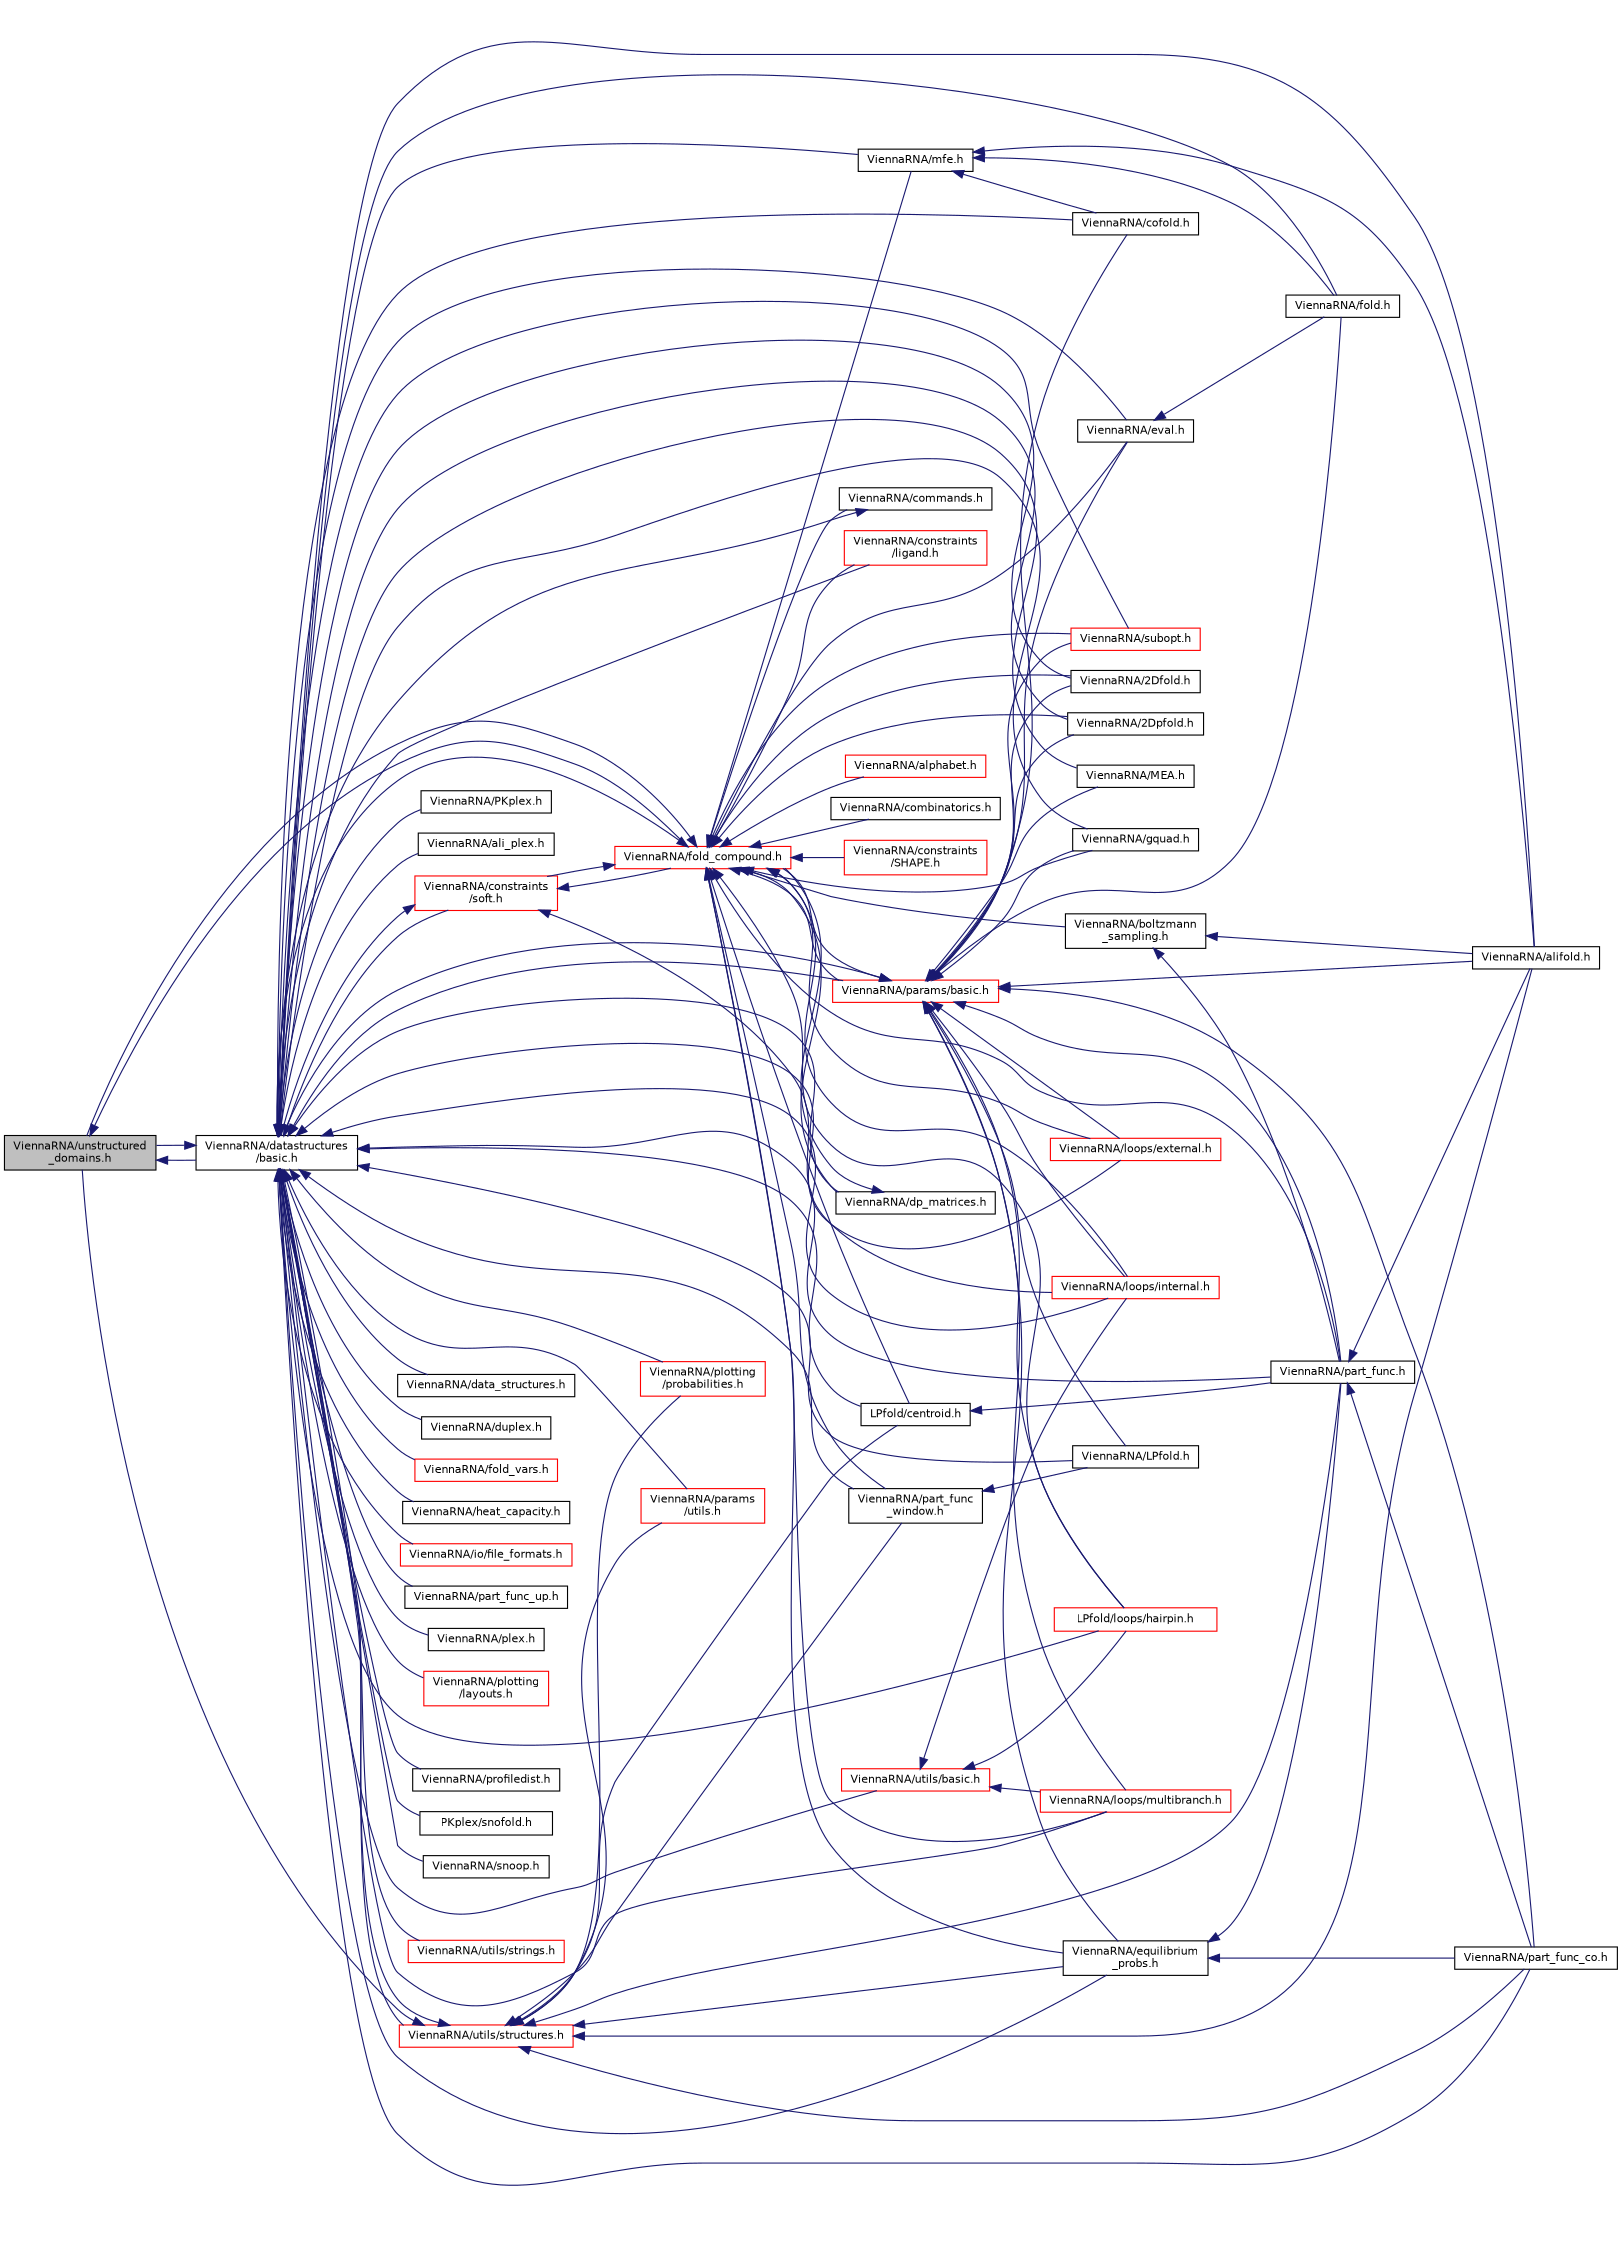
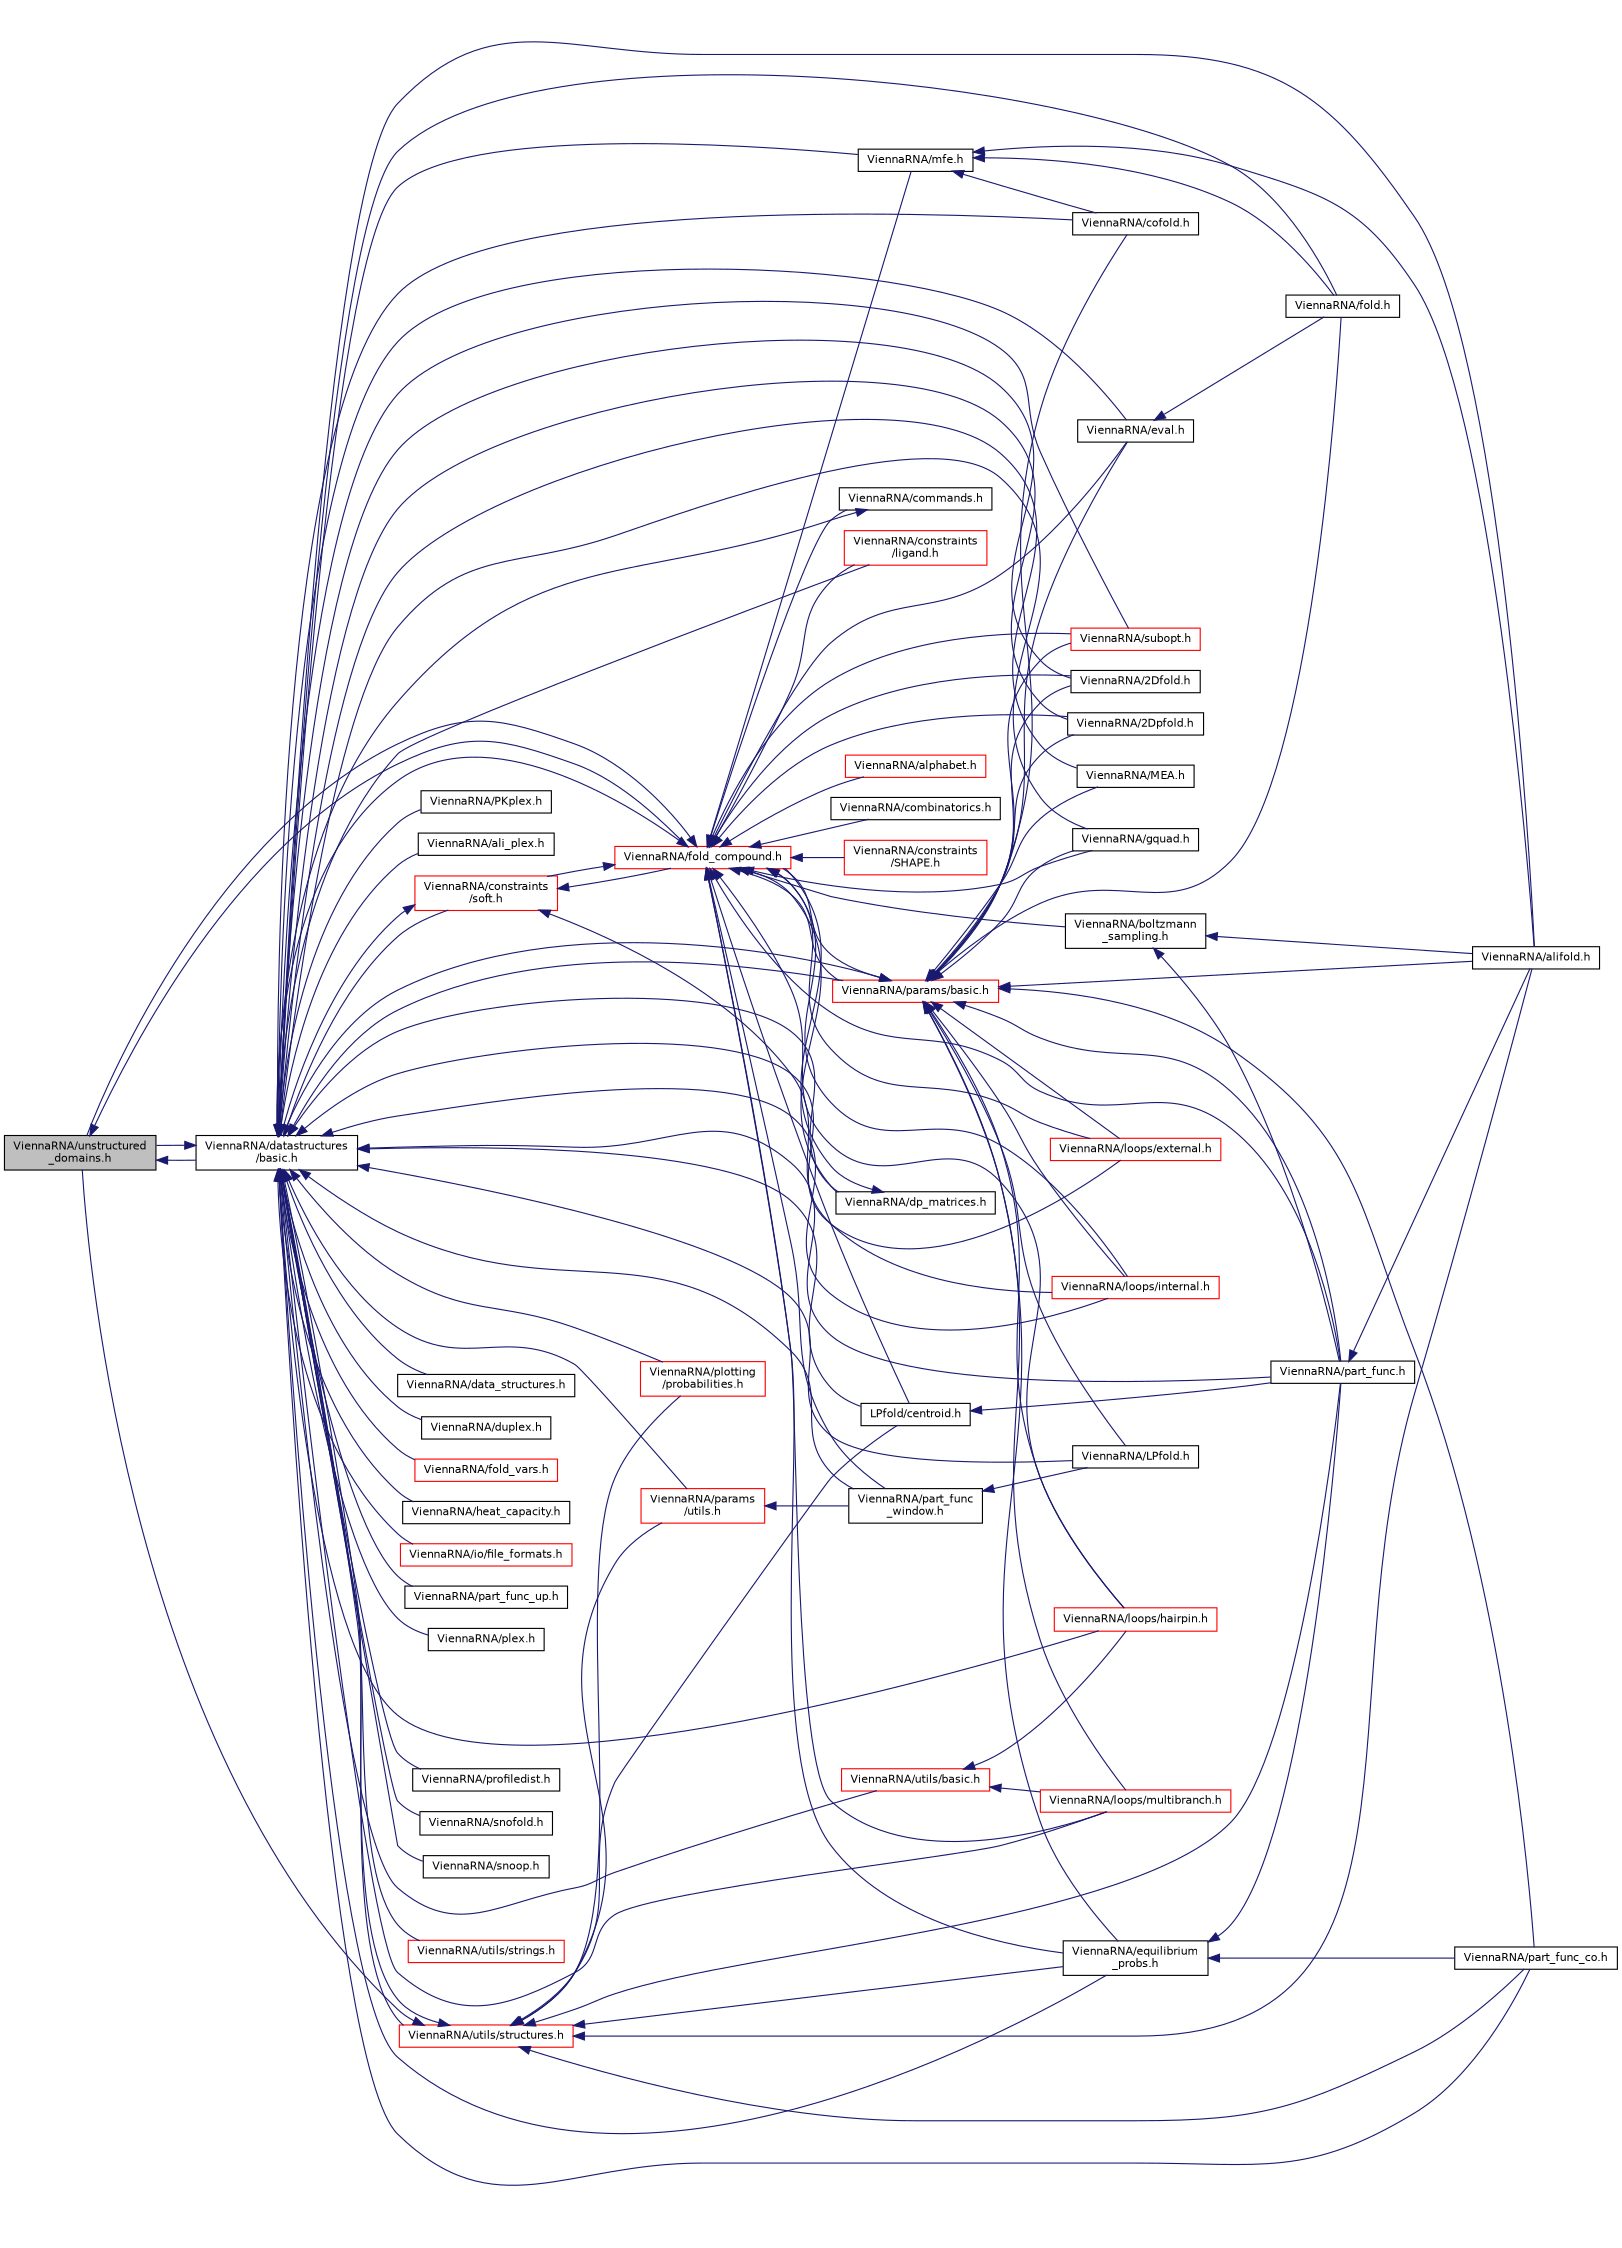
(998, 1543) -> none
(1136, 1619) -> (1136, 1619)
(1441, 1670) -> none
(486, 1688) -> none
(714, 1777) -> (820, 1506)
(486, 1823) -> (486, 1823)
